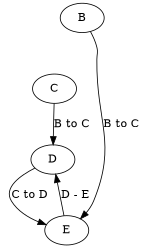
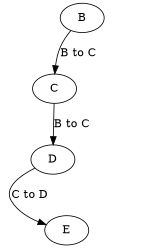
(103, 123) -> (60, 47)
(61, 199) -> none
